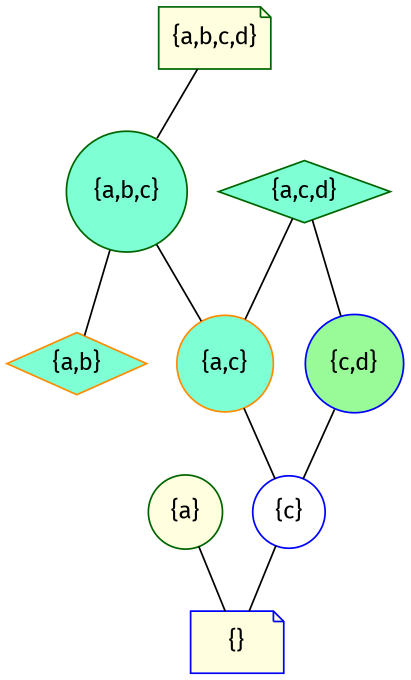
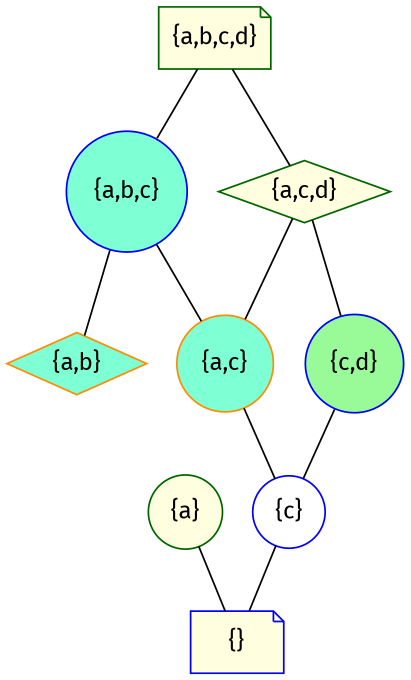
none -> (261, 118)
(127, 192) -> (127, 192)
(304, 192) -> (304, 192)
